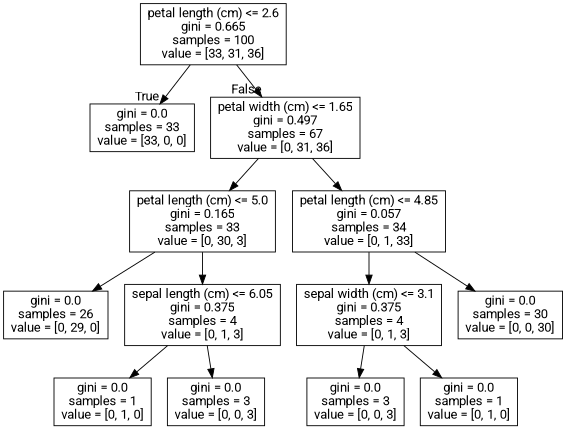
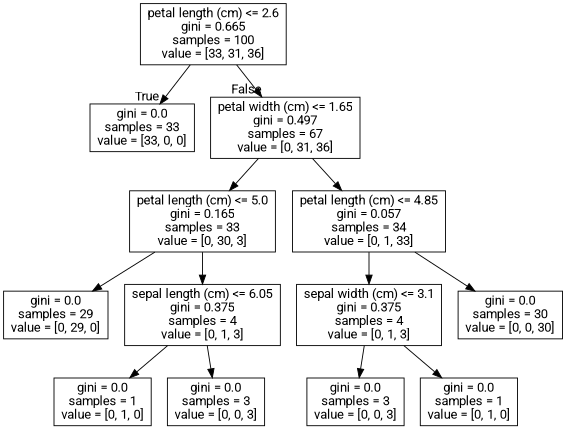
(56, 315) -> (56, 315)
